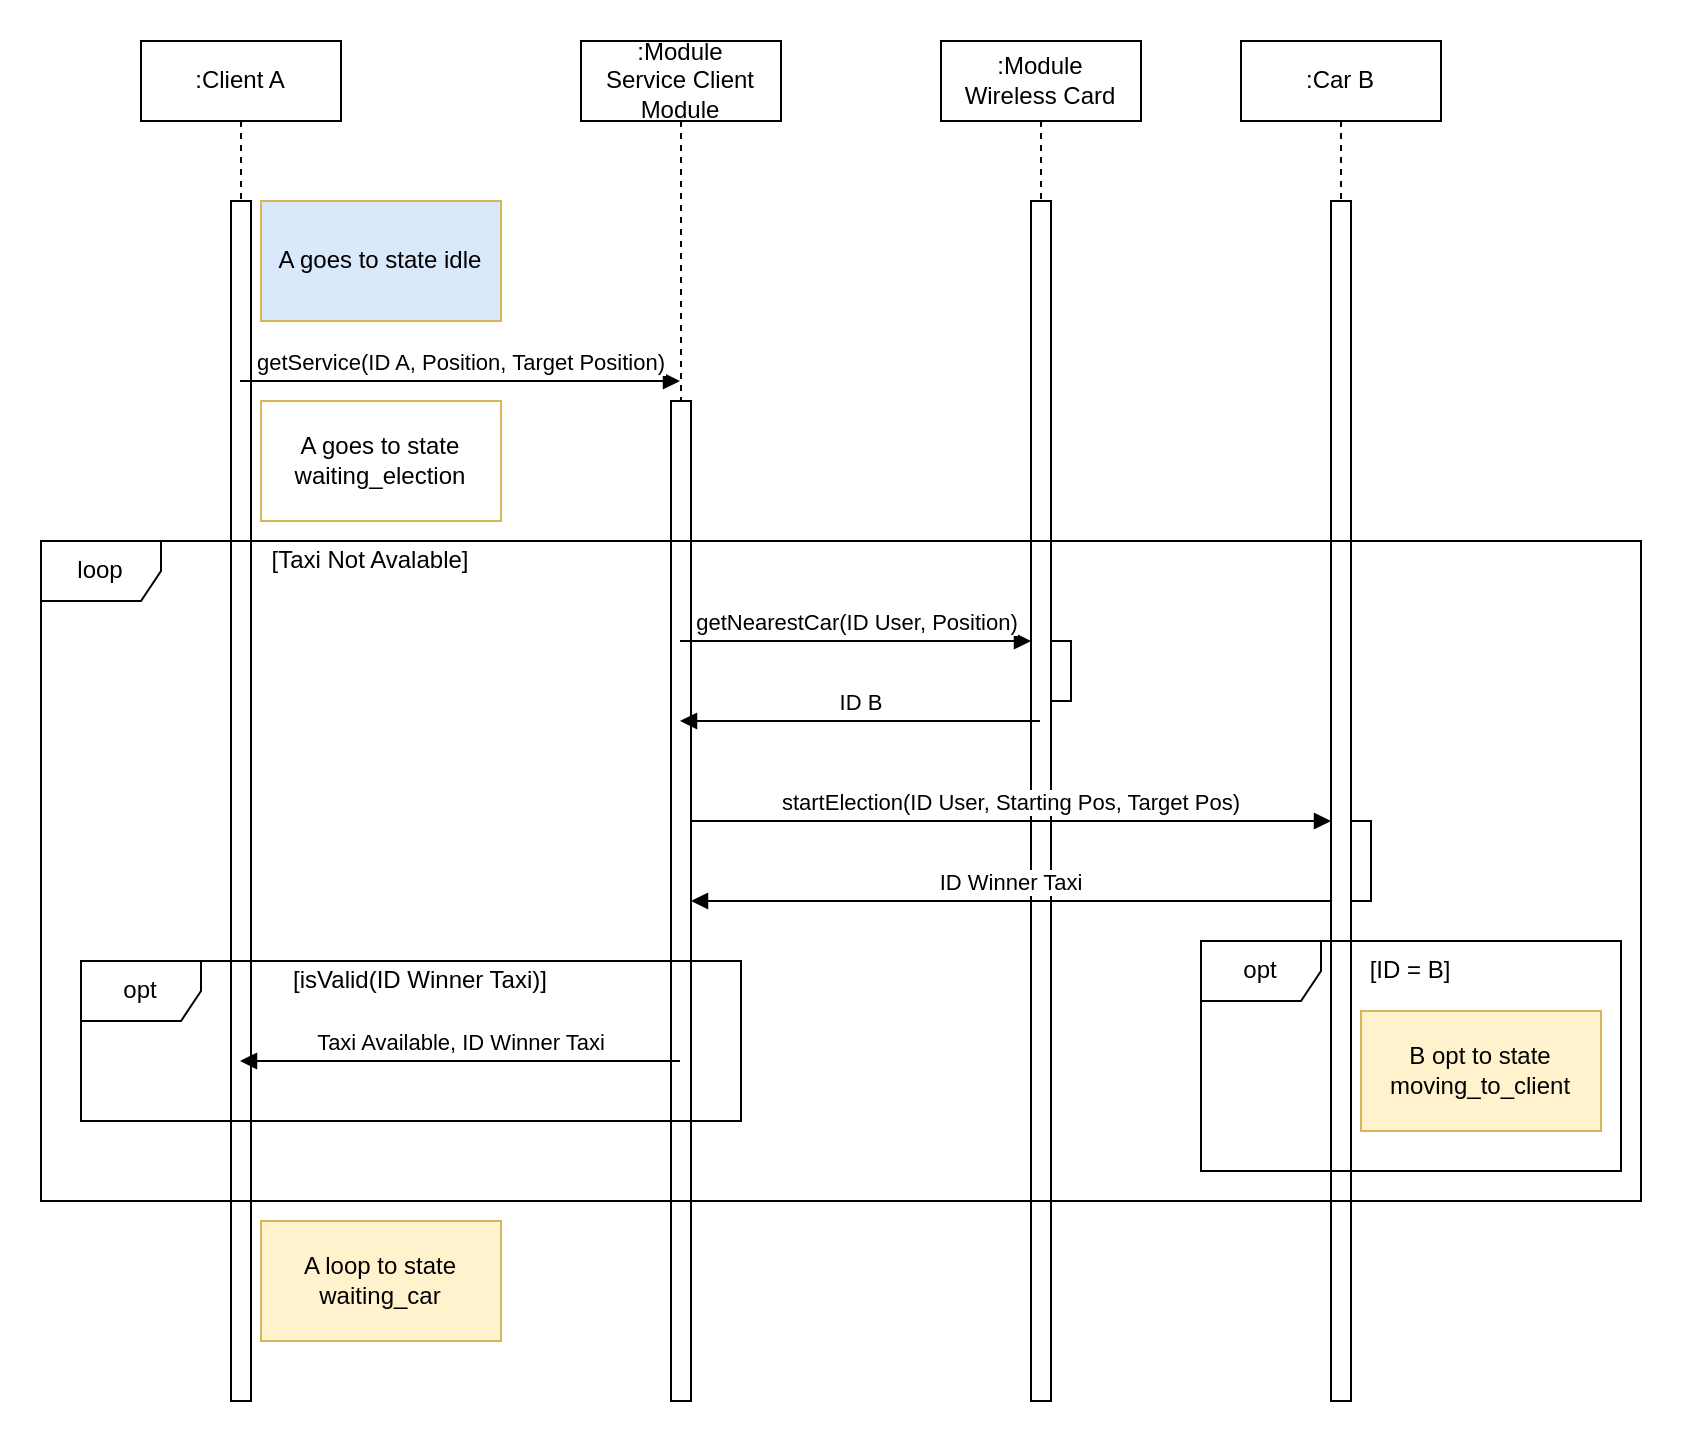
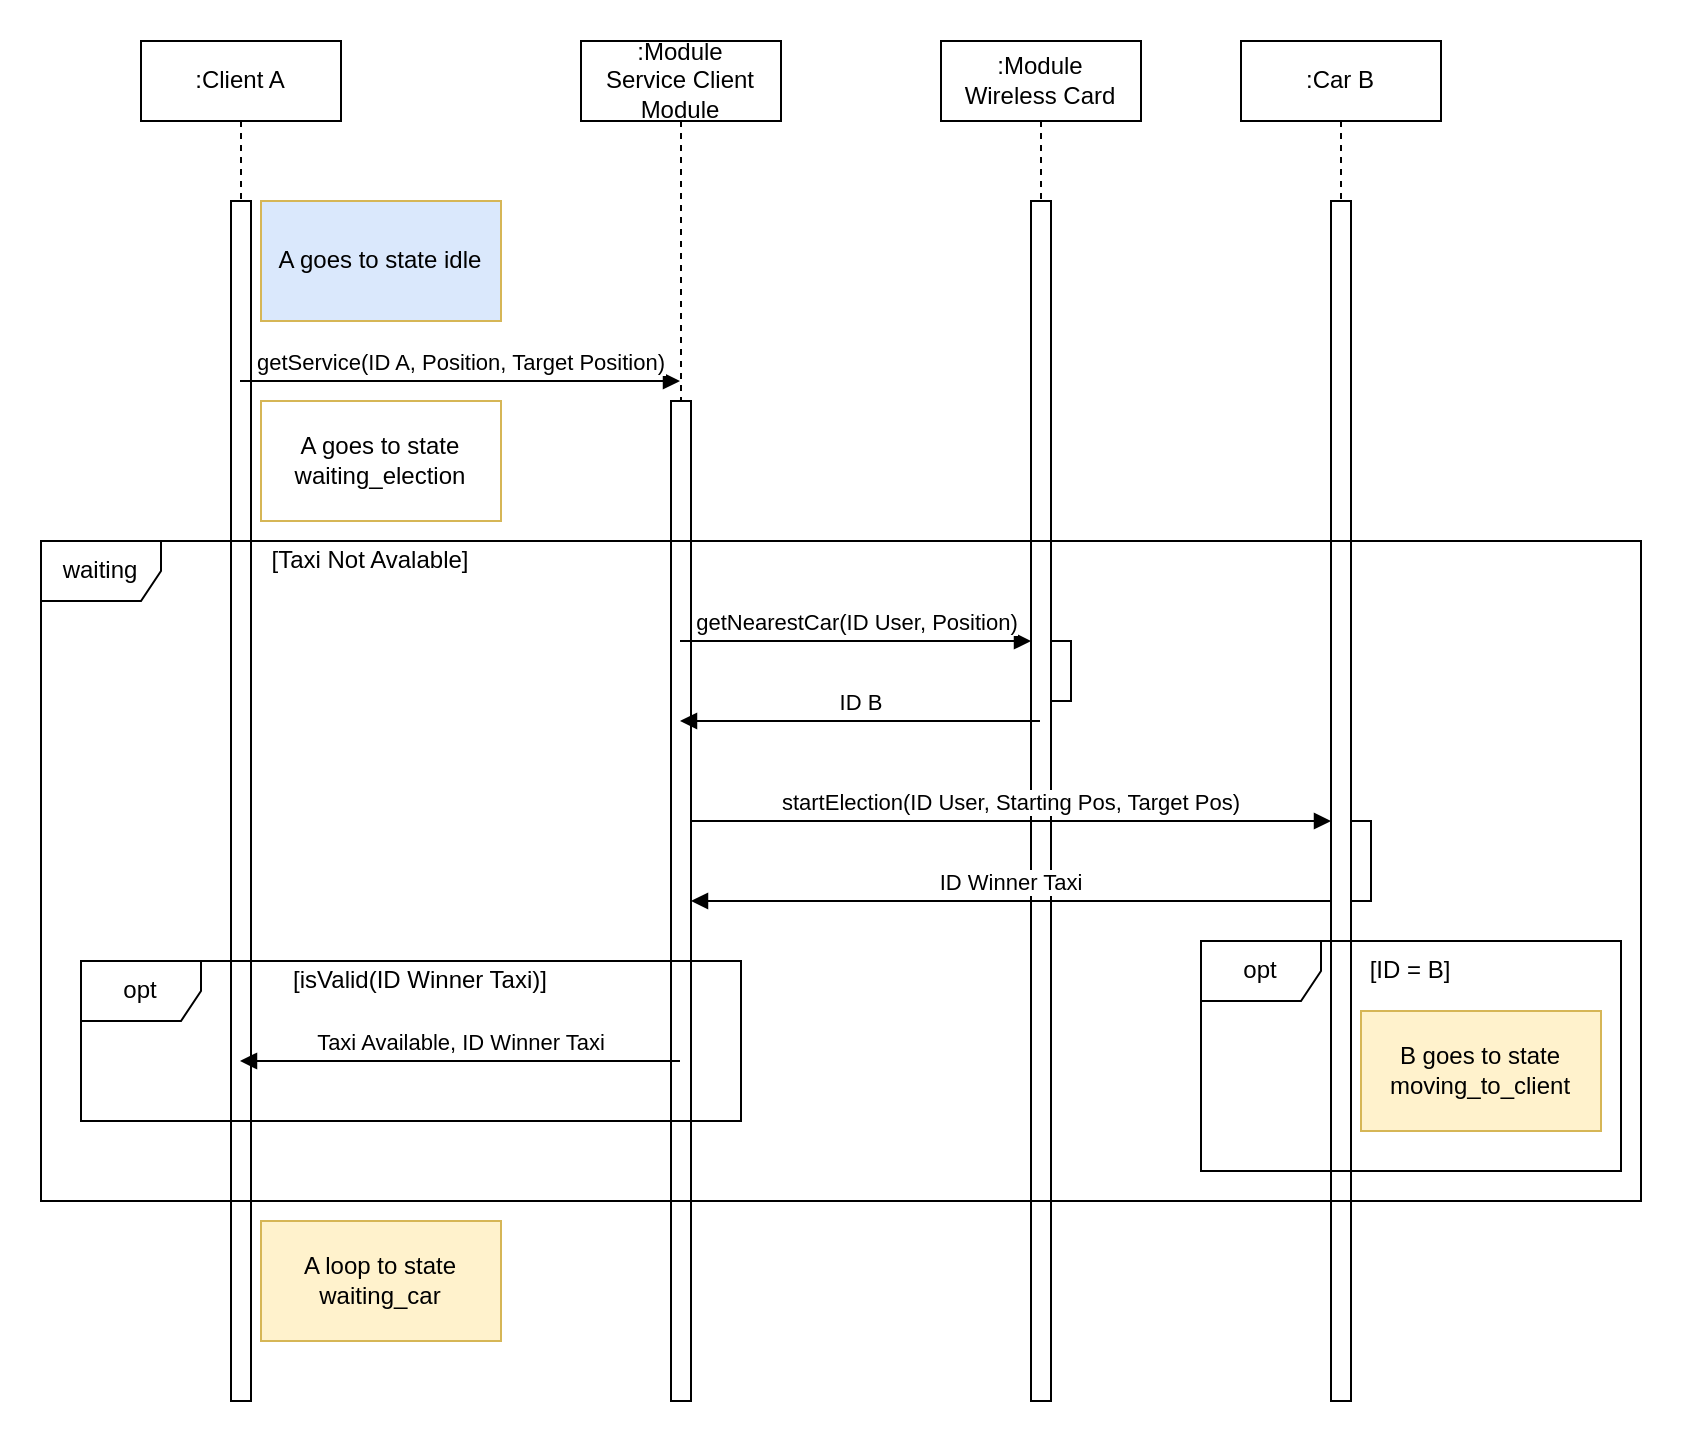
(101, 571) -> (101, 571)
(1481, 1071) -> (1481, 1071)
